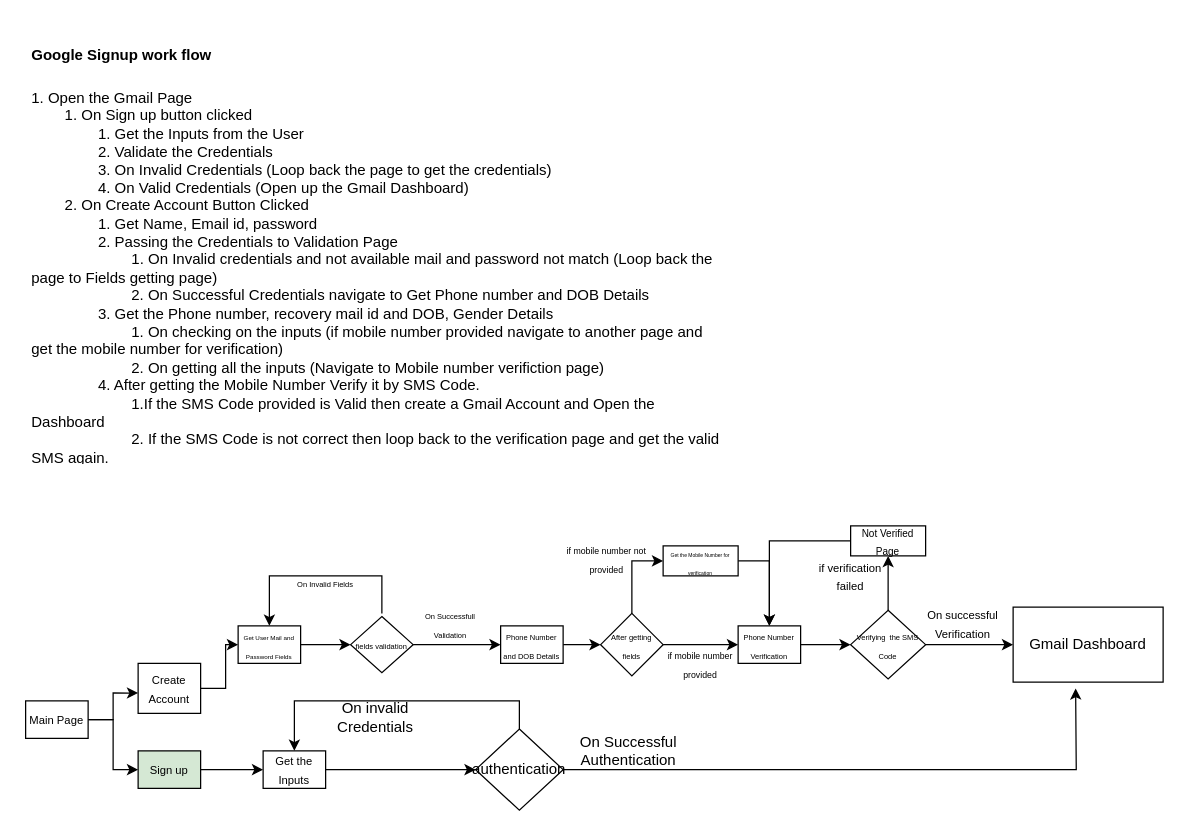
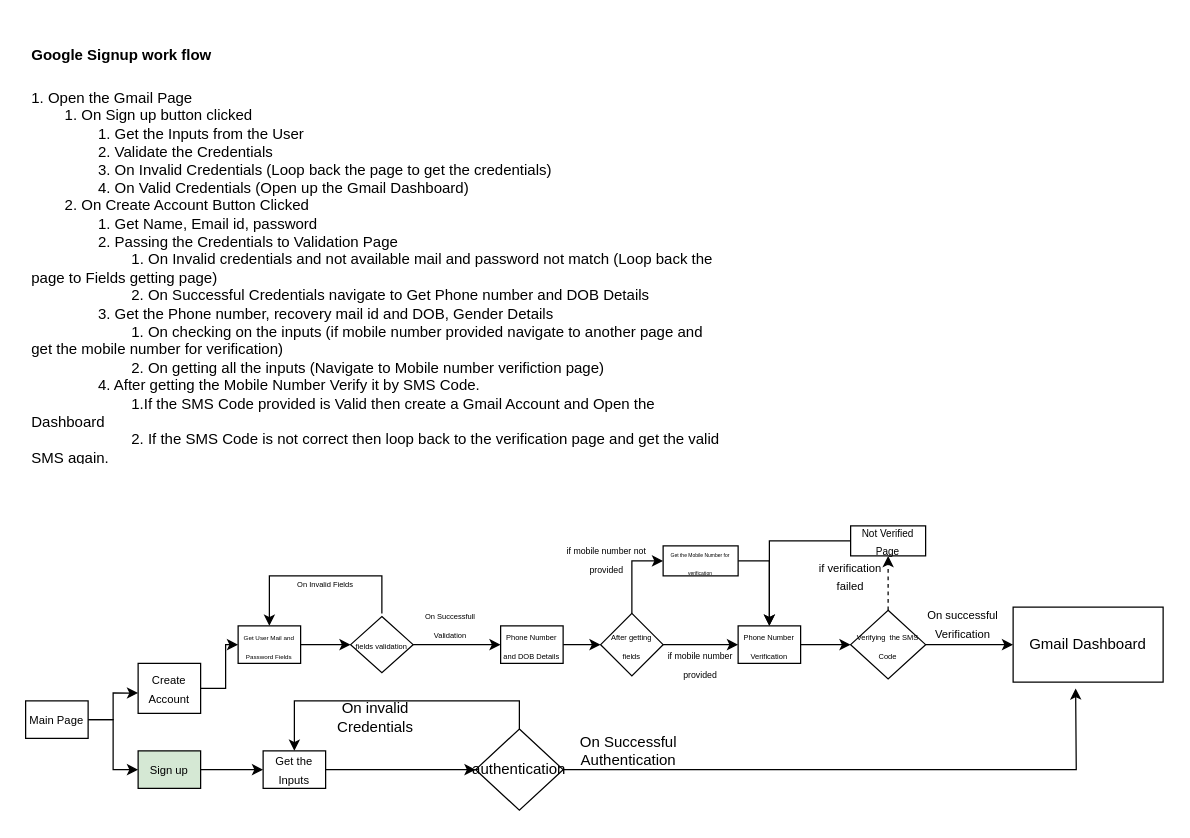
(888, 586) -> (888, 586)
